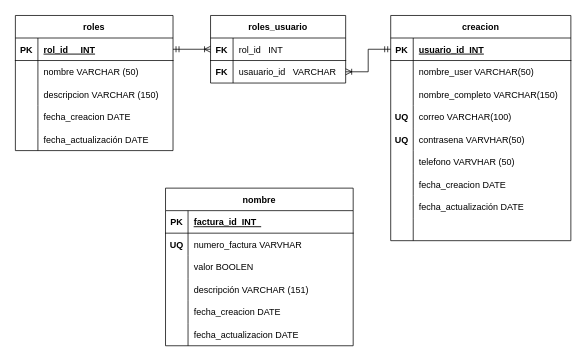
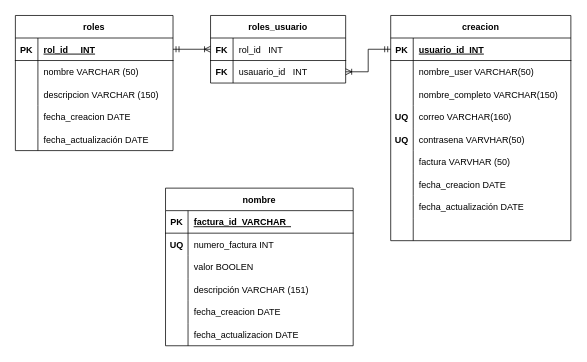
(288, 72) -> (278, 72)
(465, 117) -> (465, 117)
(468, 162) -> (467, 162)
(229, 222) -> (239, 222)
(248, 245) -> (238, 245)
